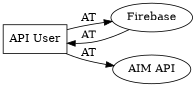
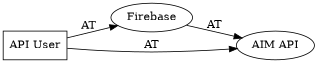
(103, 40) -> (210, 31)
